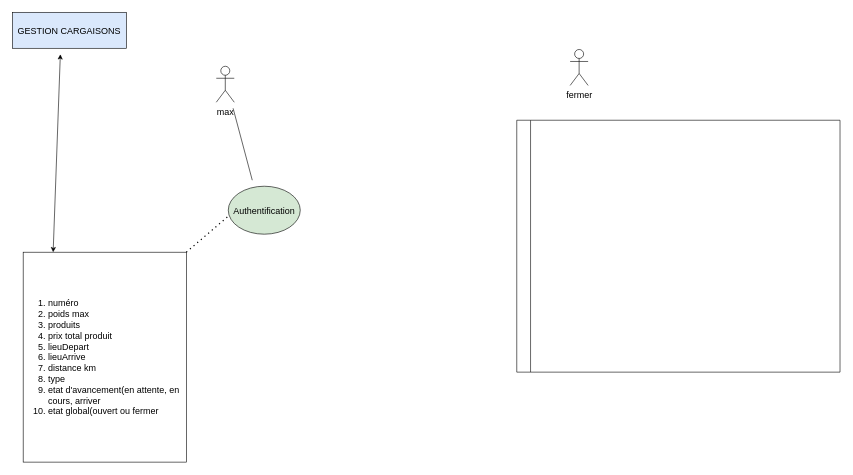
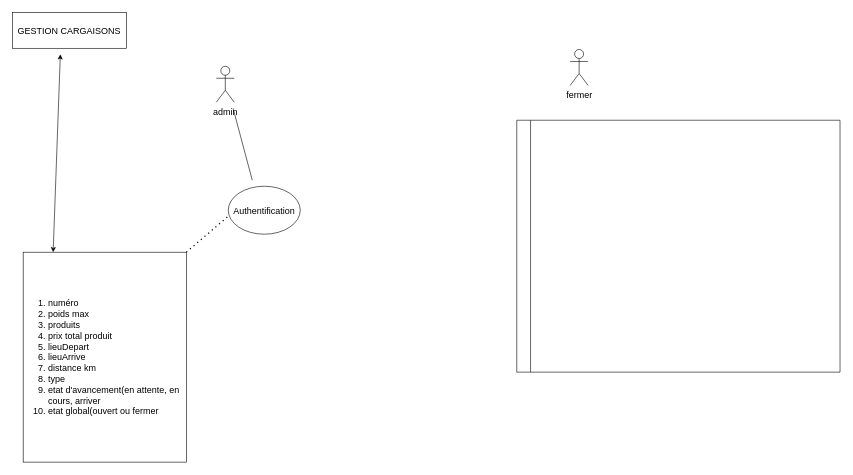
(69, 30) -> (69, 30)
(226, 112) -> (226, 112)
(264, 210) -> (264, 210)
